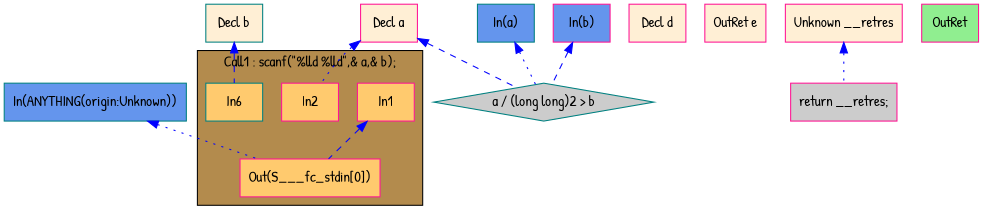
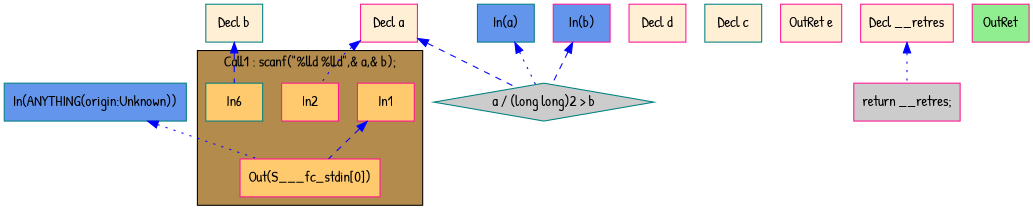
none -> (733, 23)
(844, 23) -> (907, 23)
